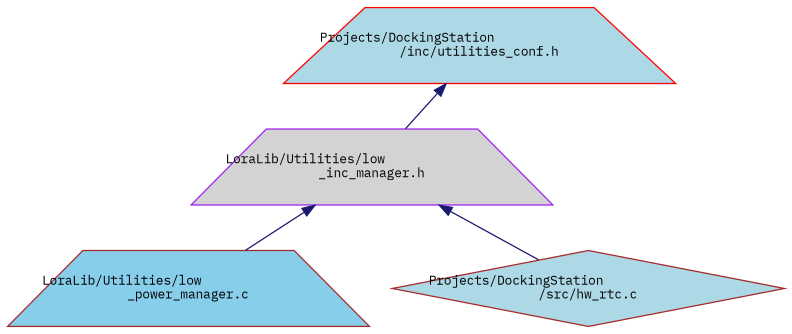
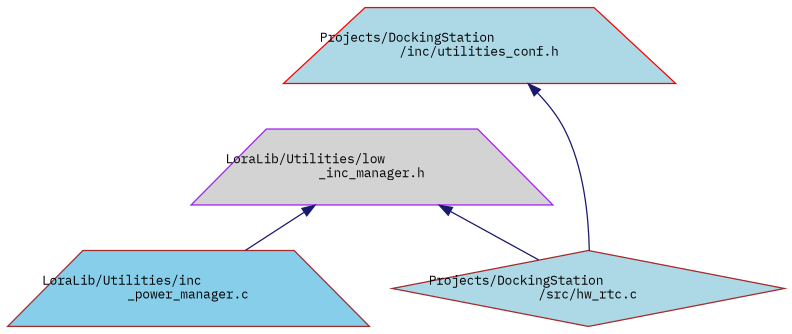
(421, 111) -> (578, 166)
(189, 288) -> (189, 288)
